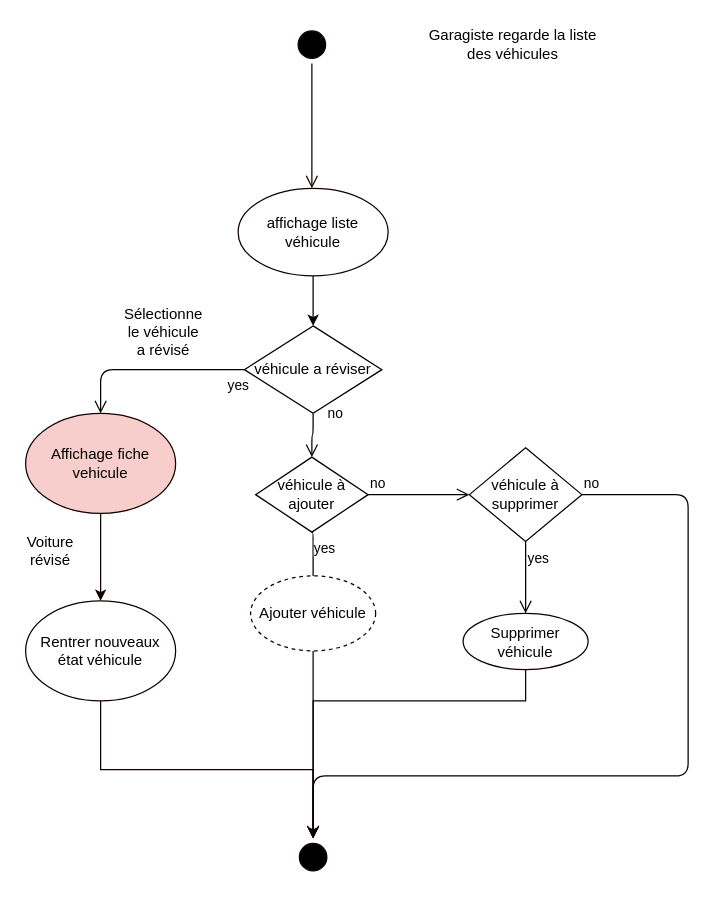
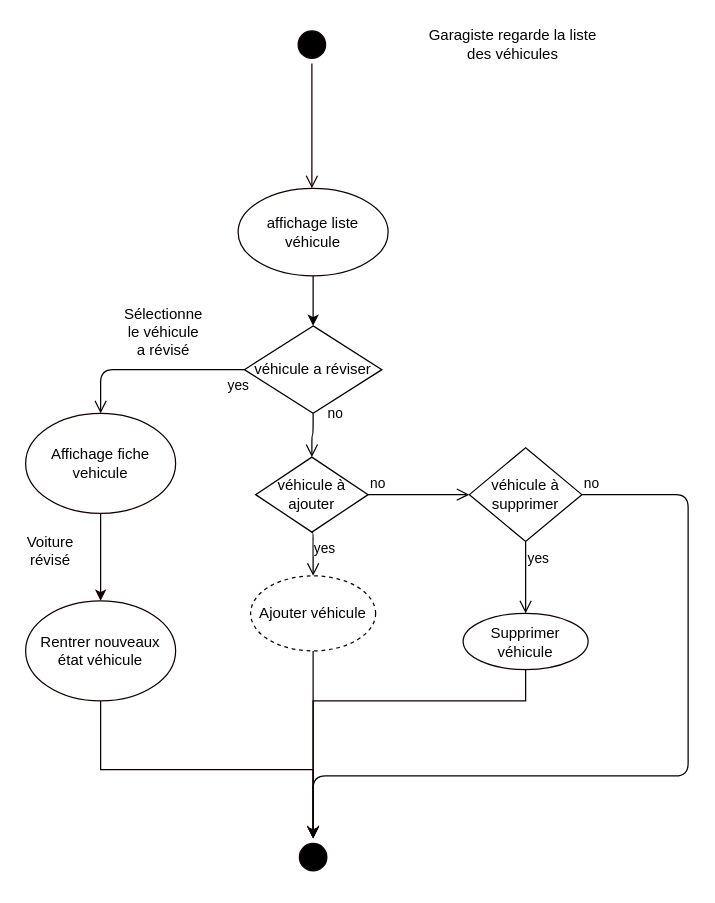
(101, 463) -> (101, 463)
(313, 571) -> (313, 569)
